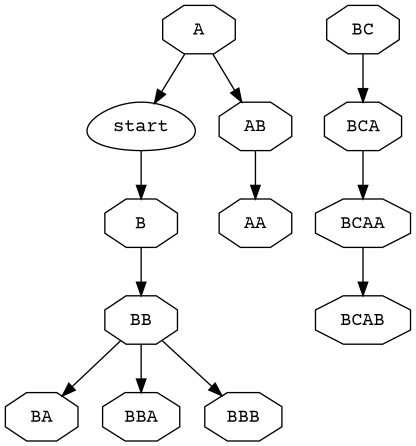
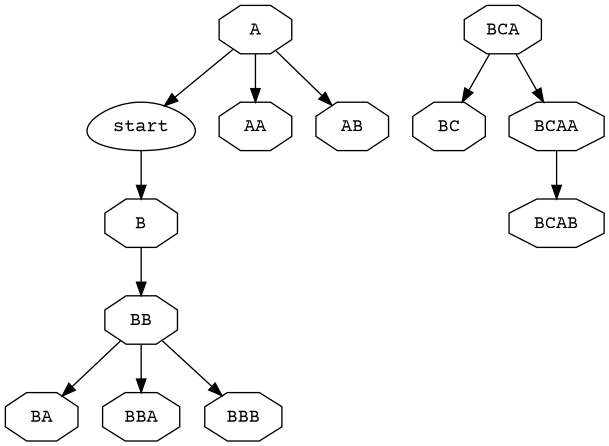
(363, 71) -> (479, 72)
(255, 168) -> (255, 71)
